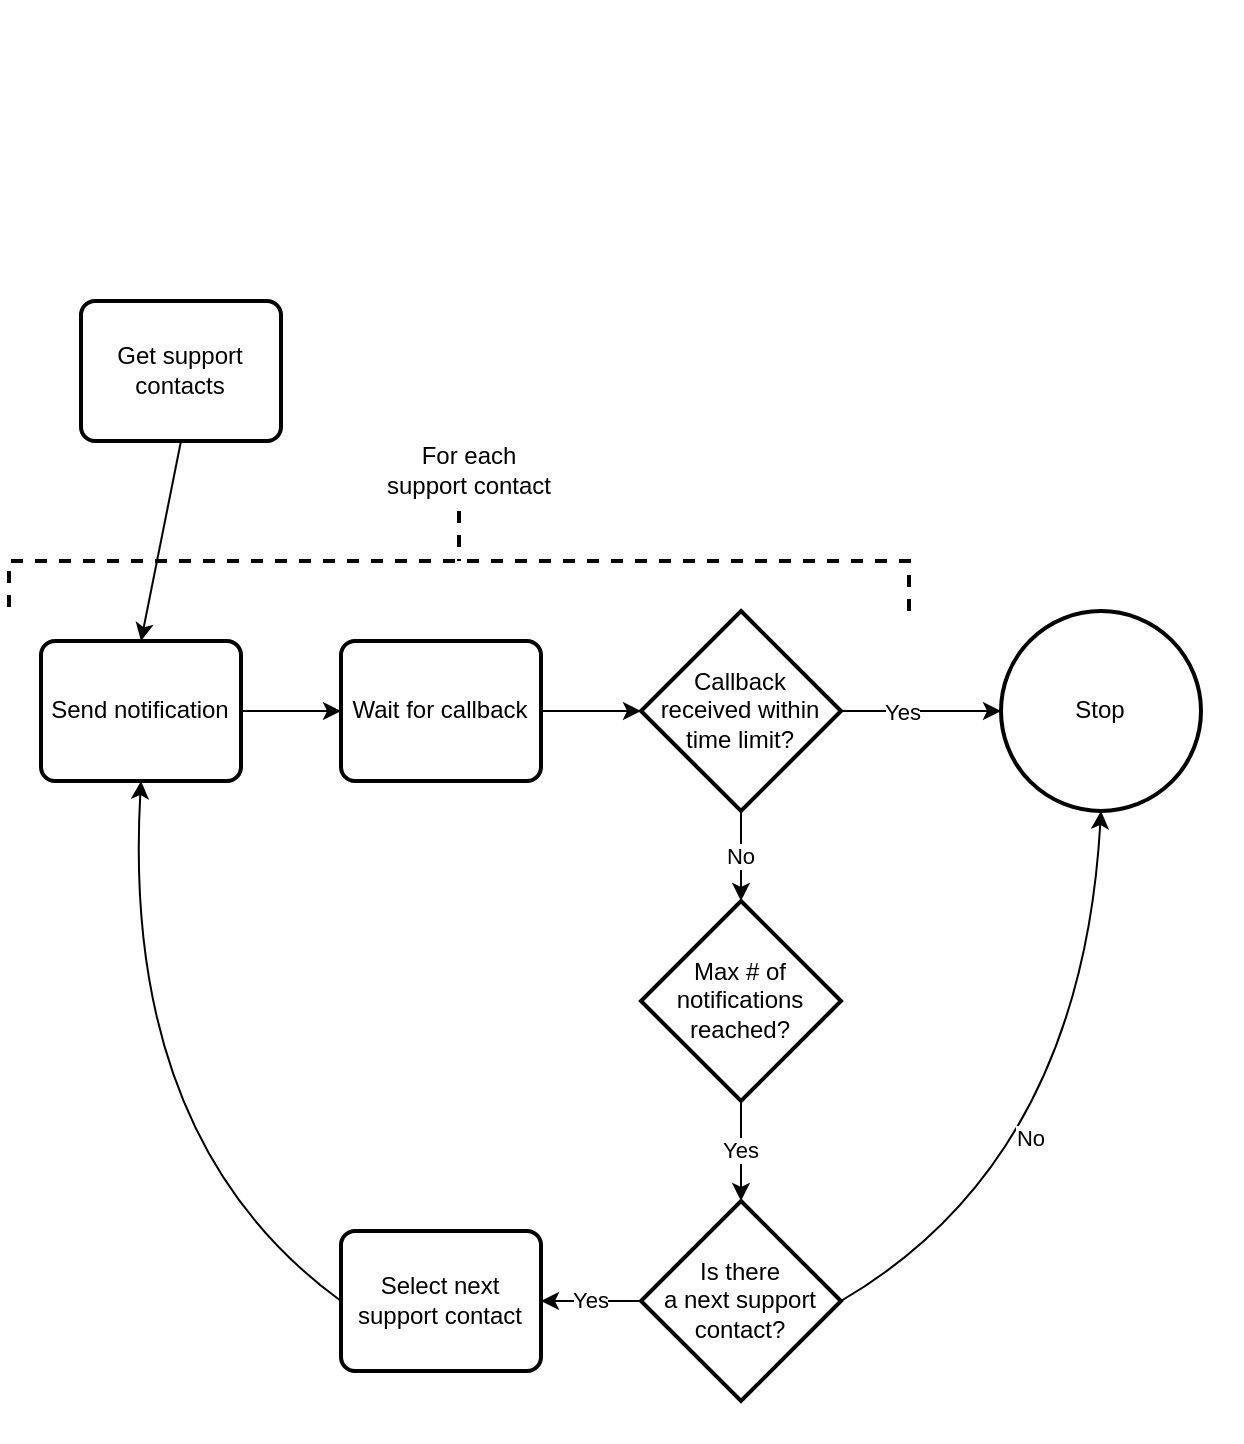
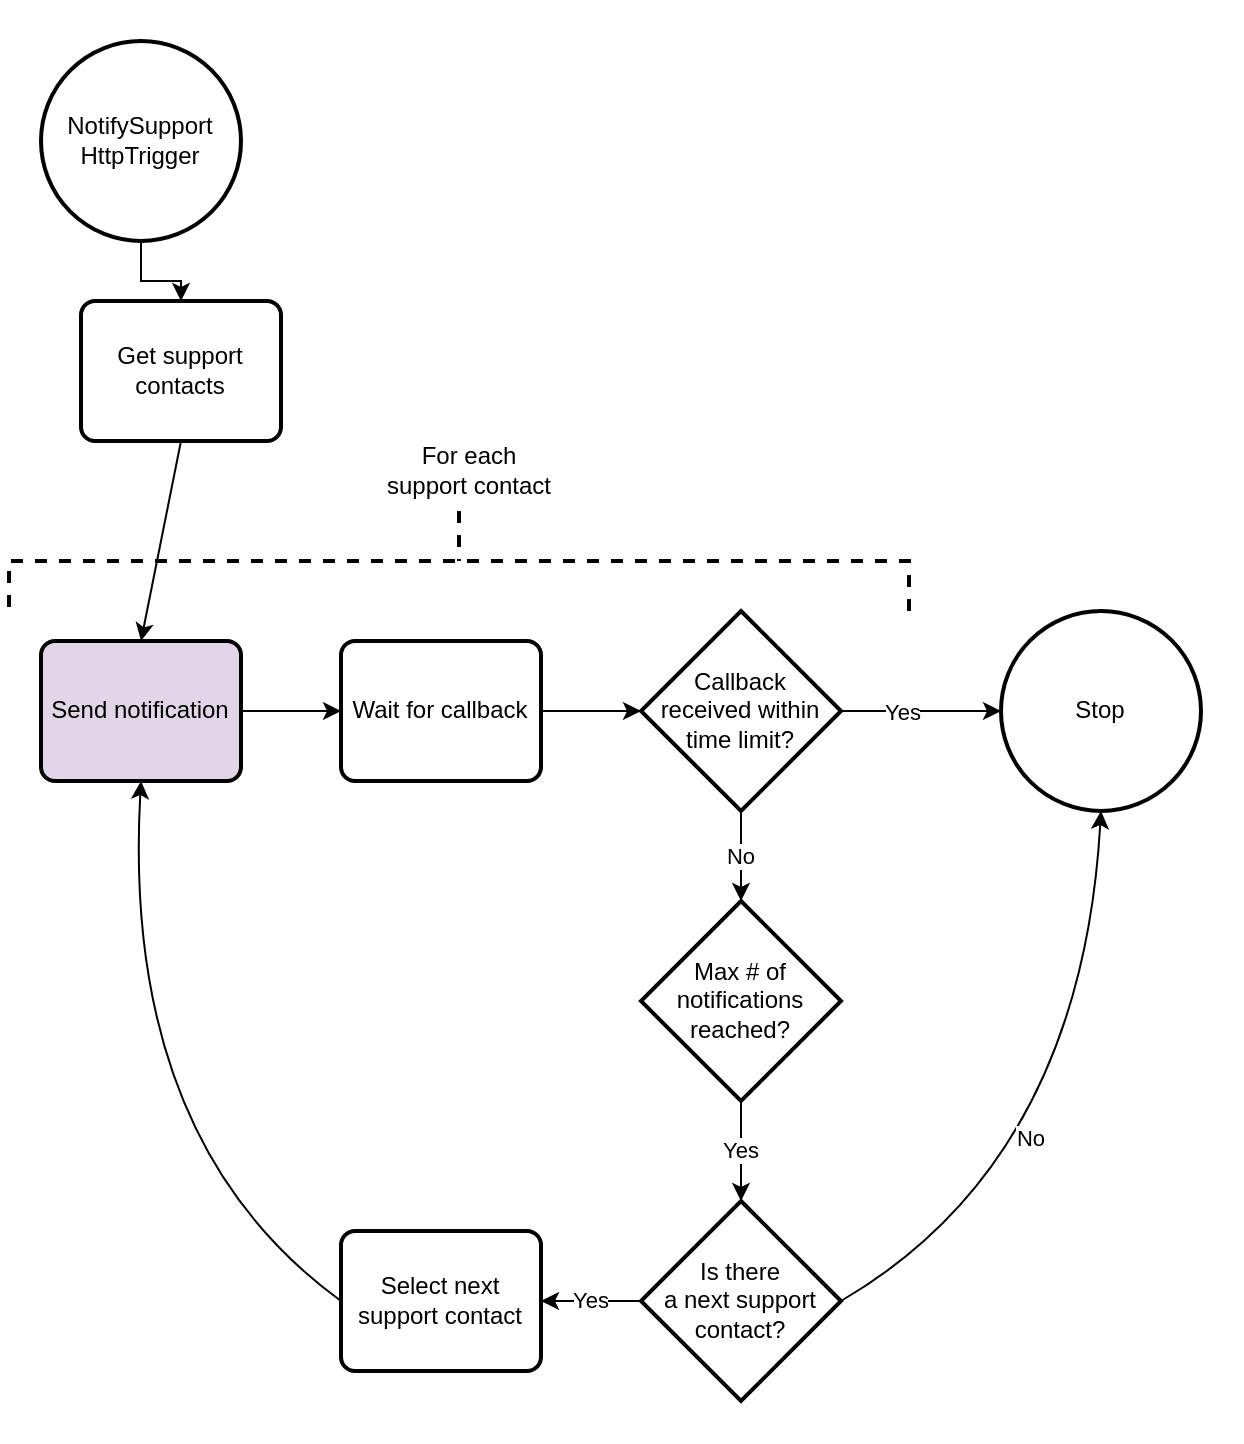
none -> (141, 141)
none -> (144, 281)
(141, 711) -> (141, 711)
